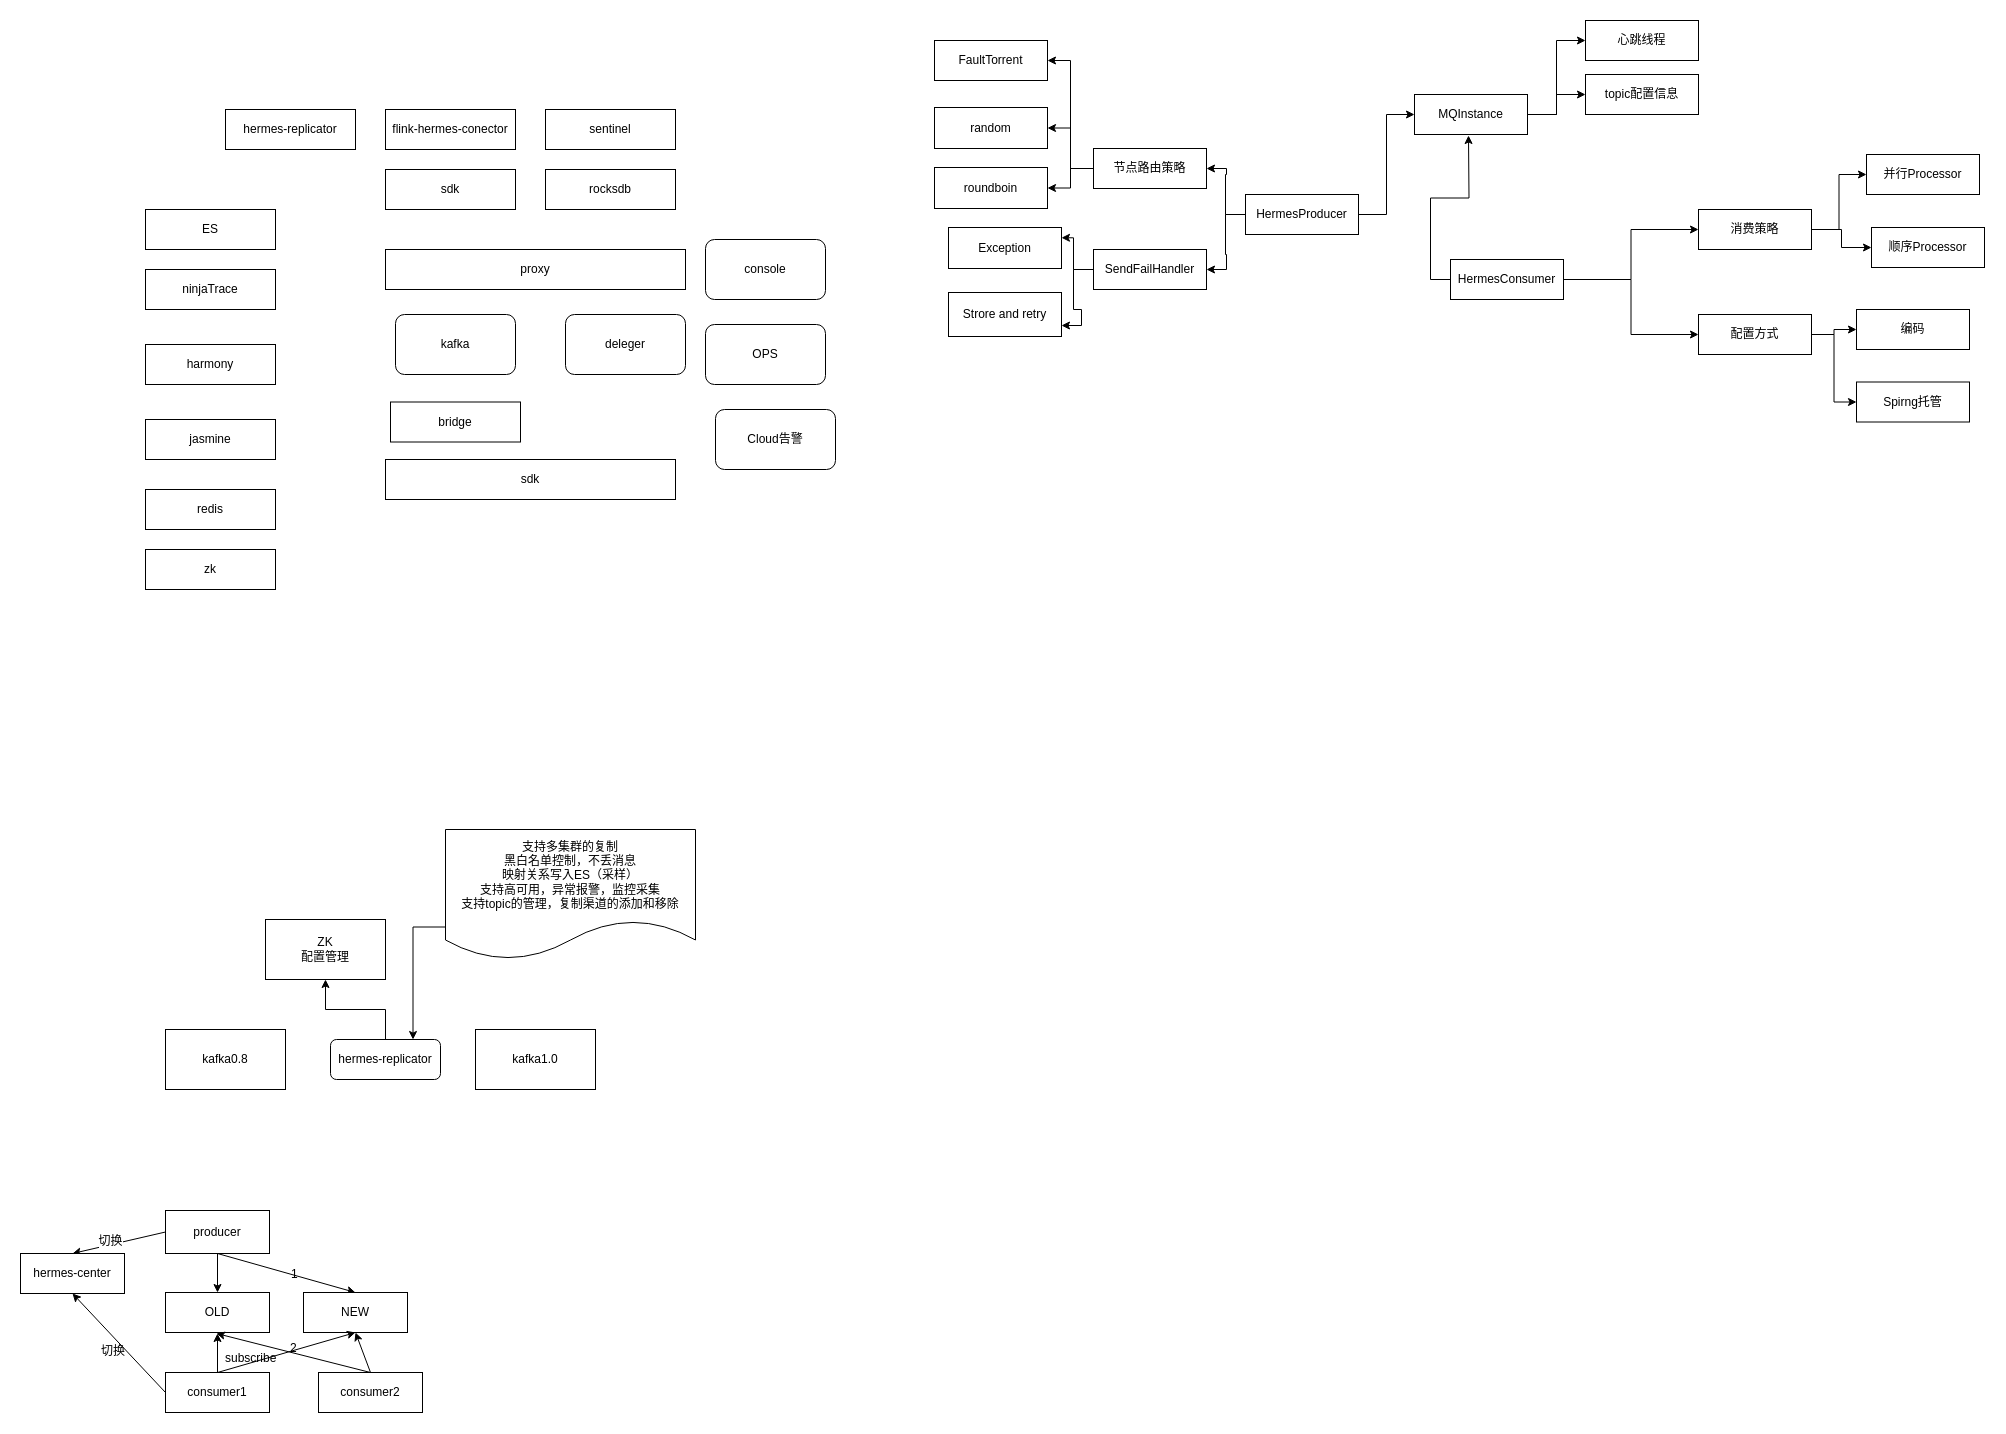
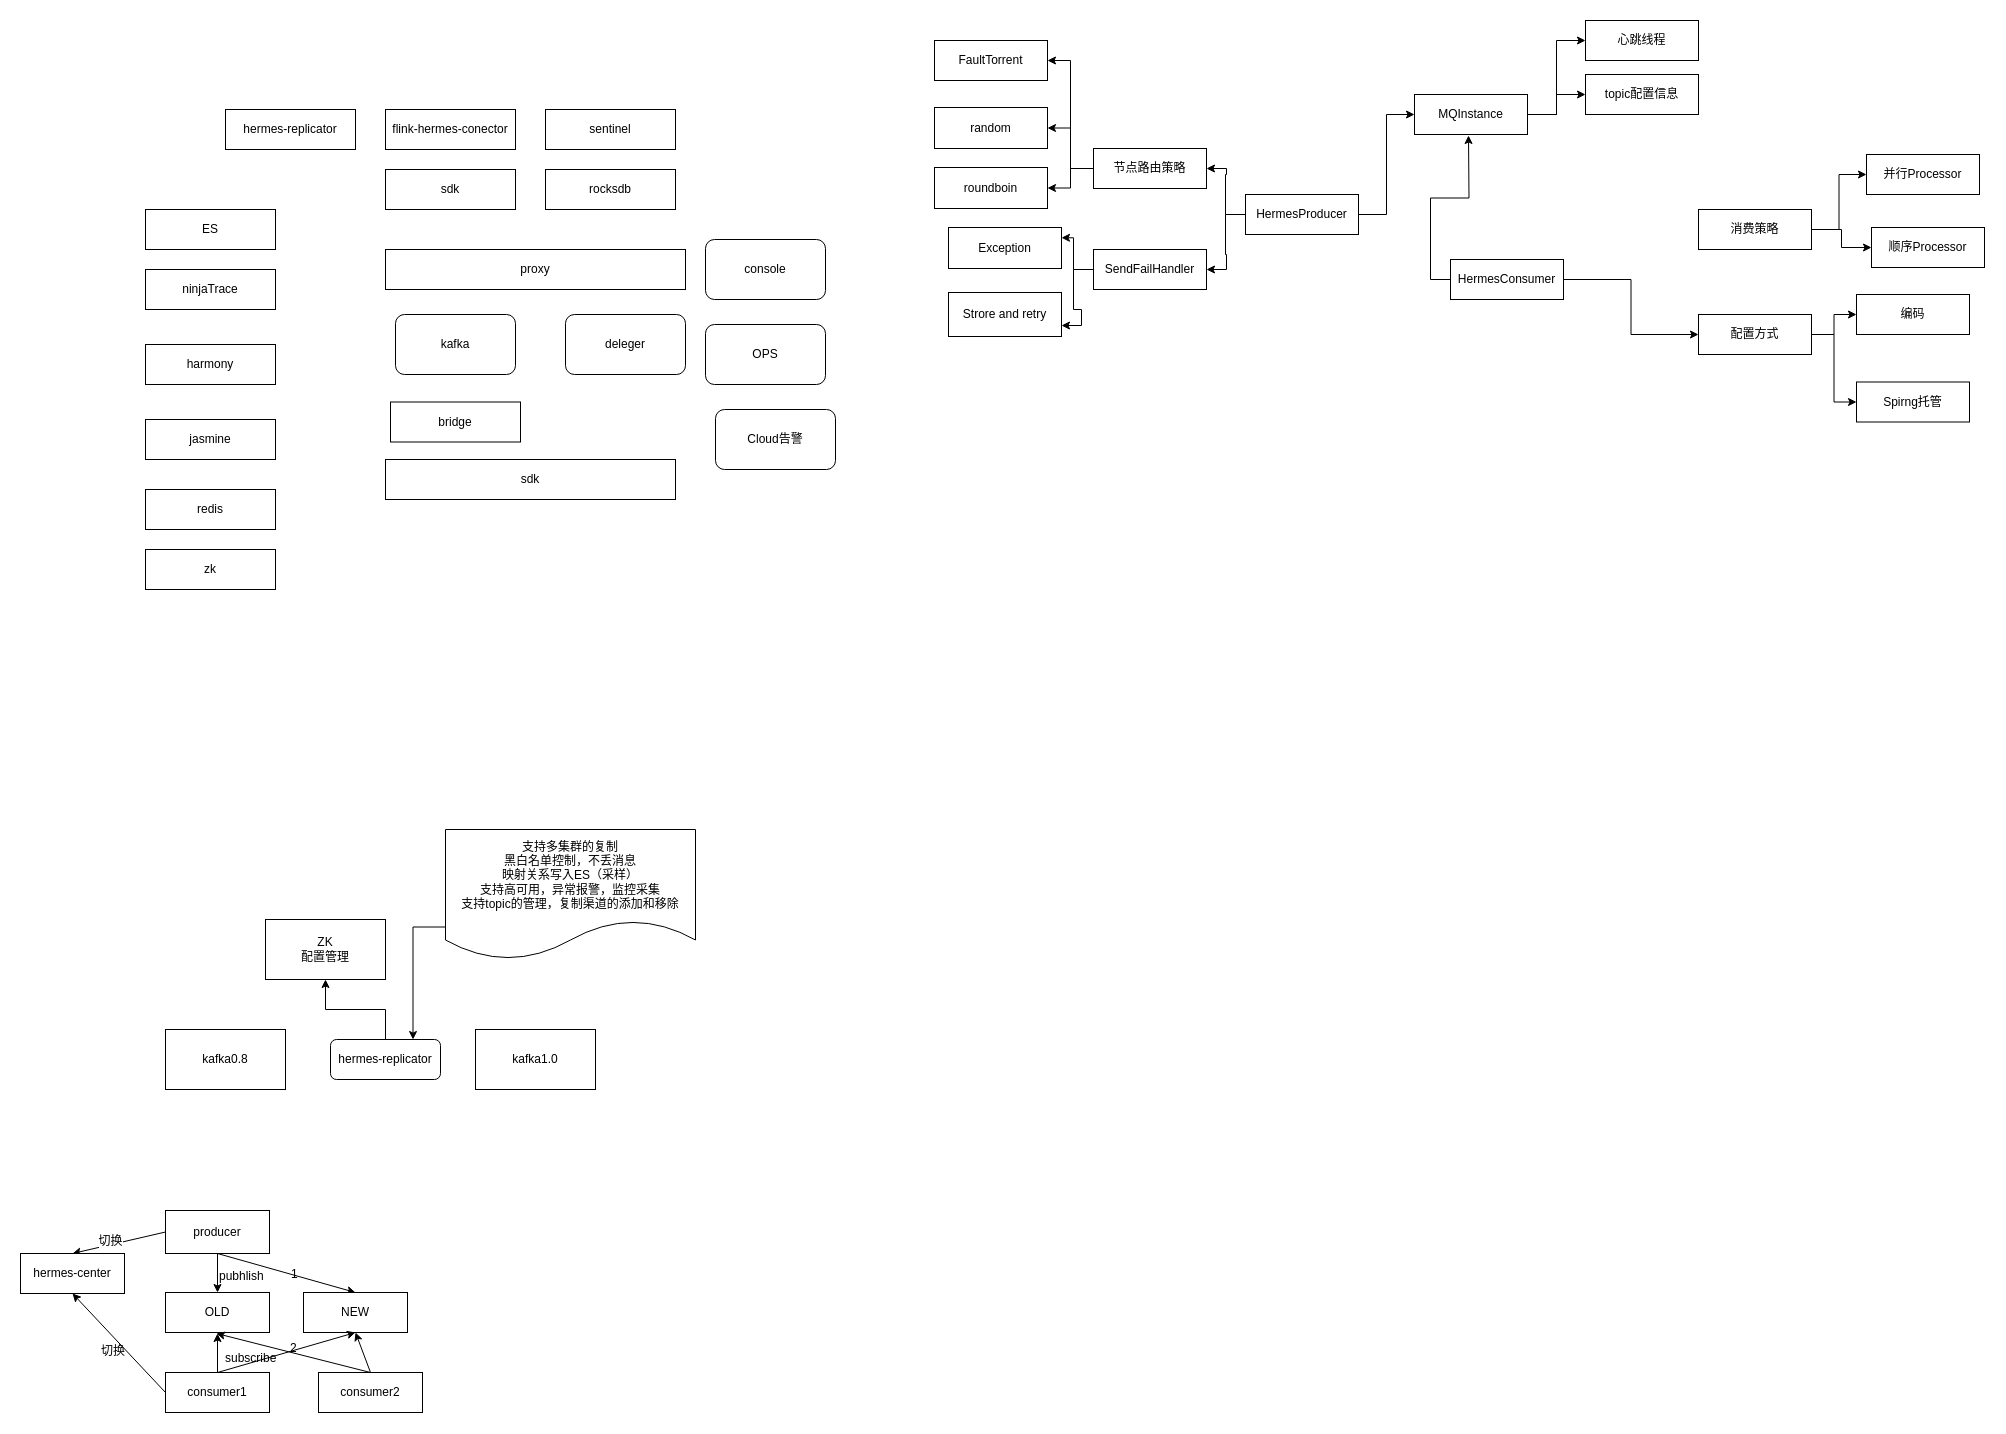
(1638, 230) -> none
(1913, 330) -> (1913, 315)
none -> (245, 1273)
